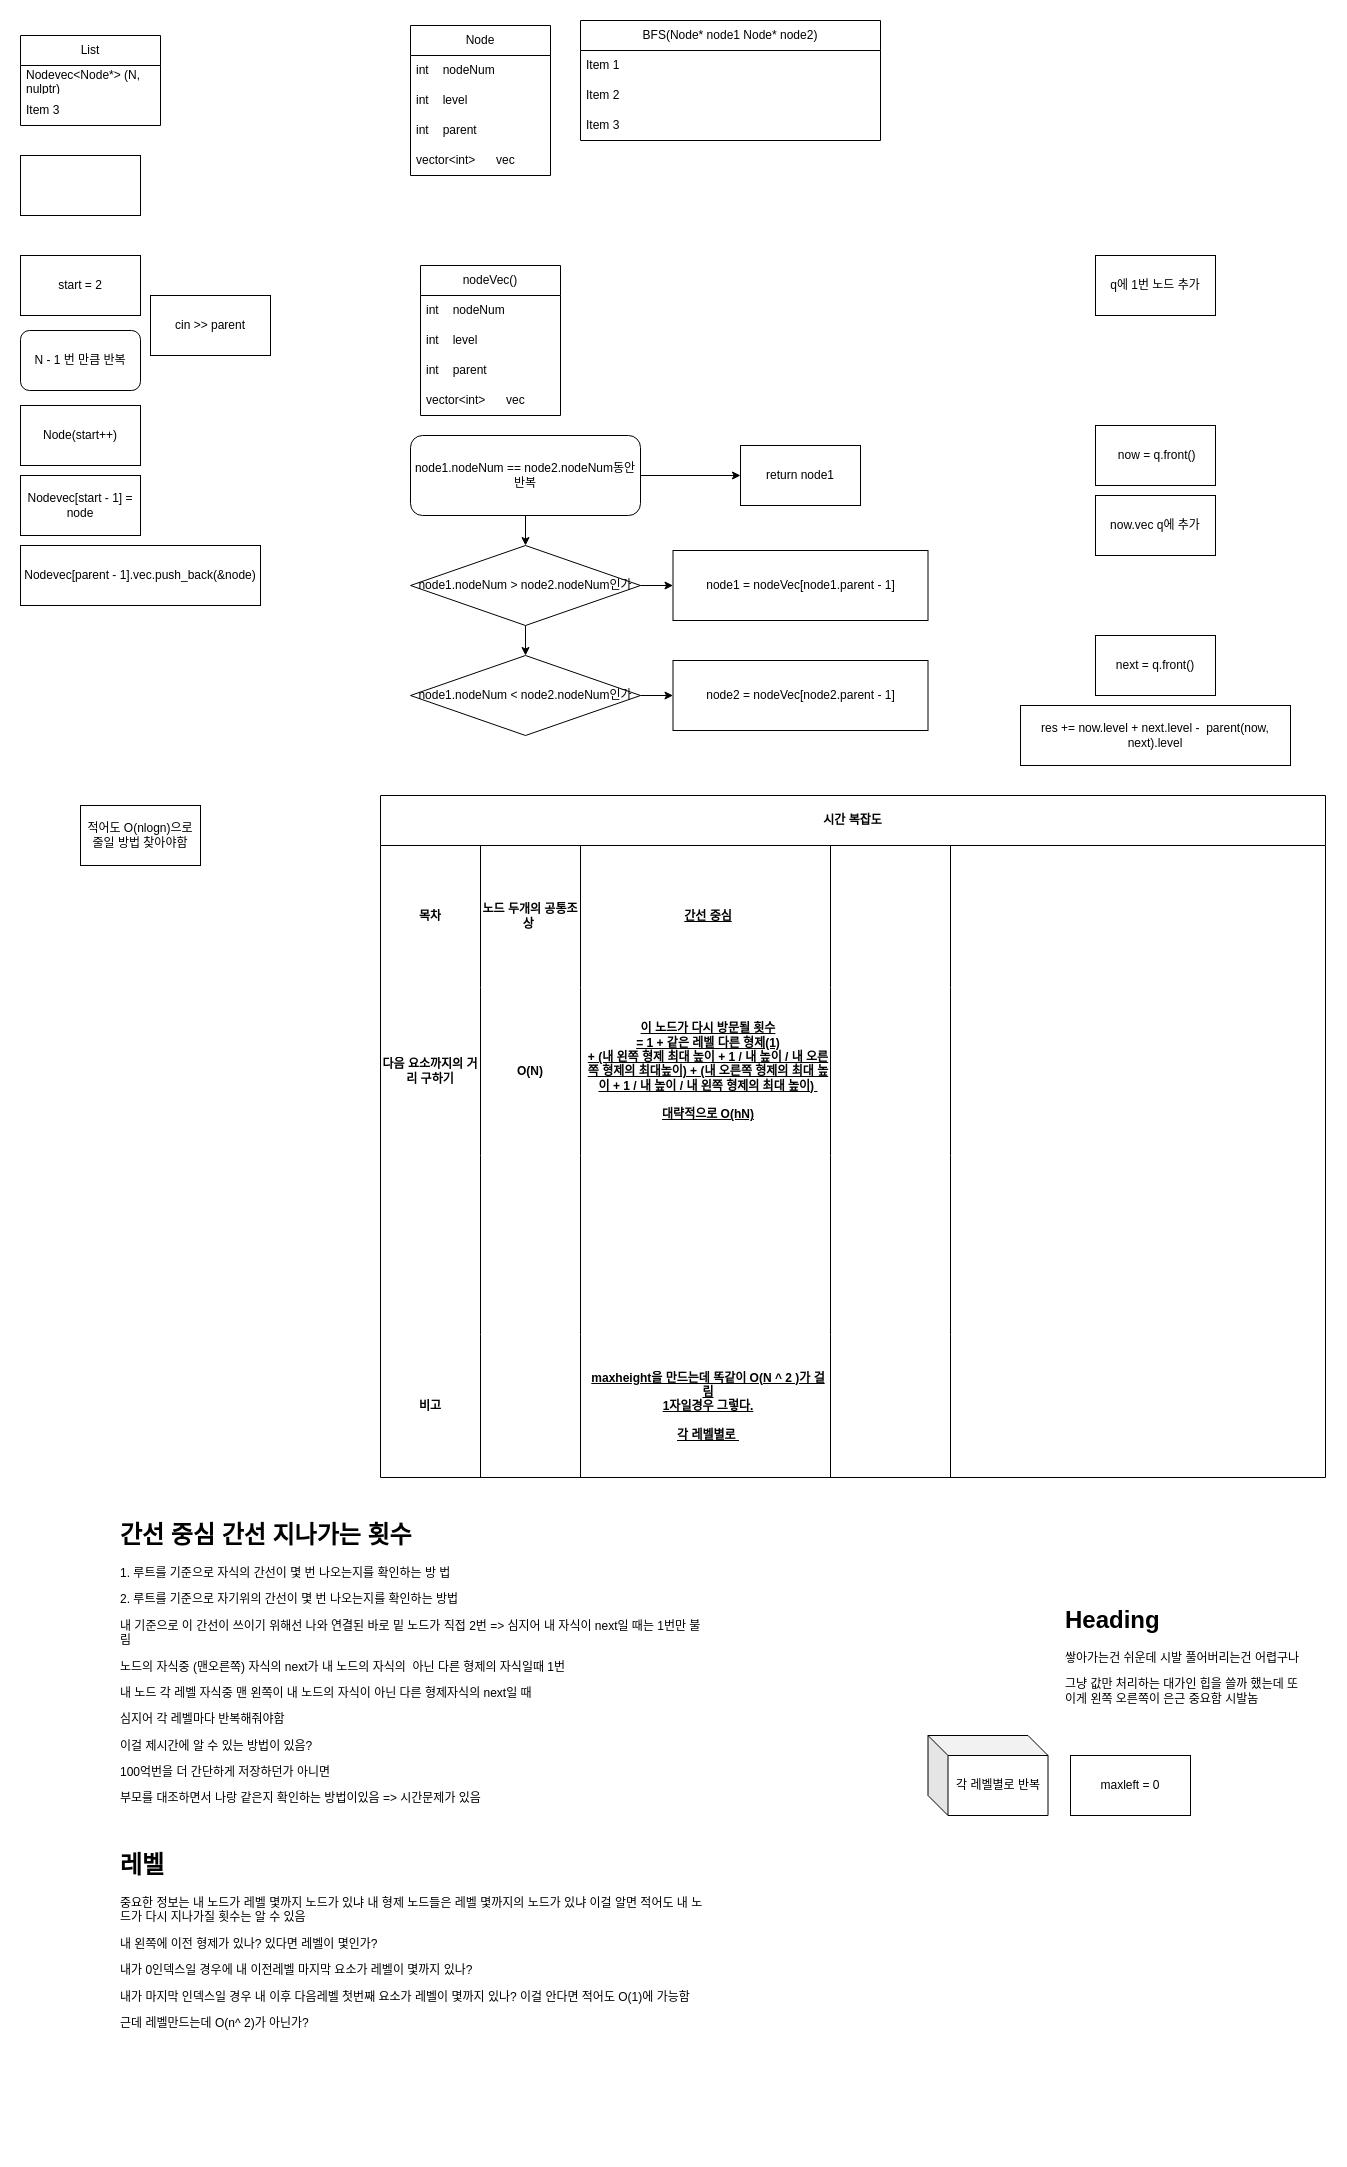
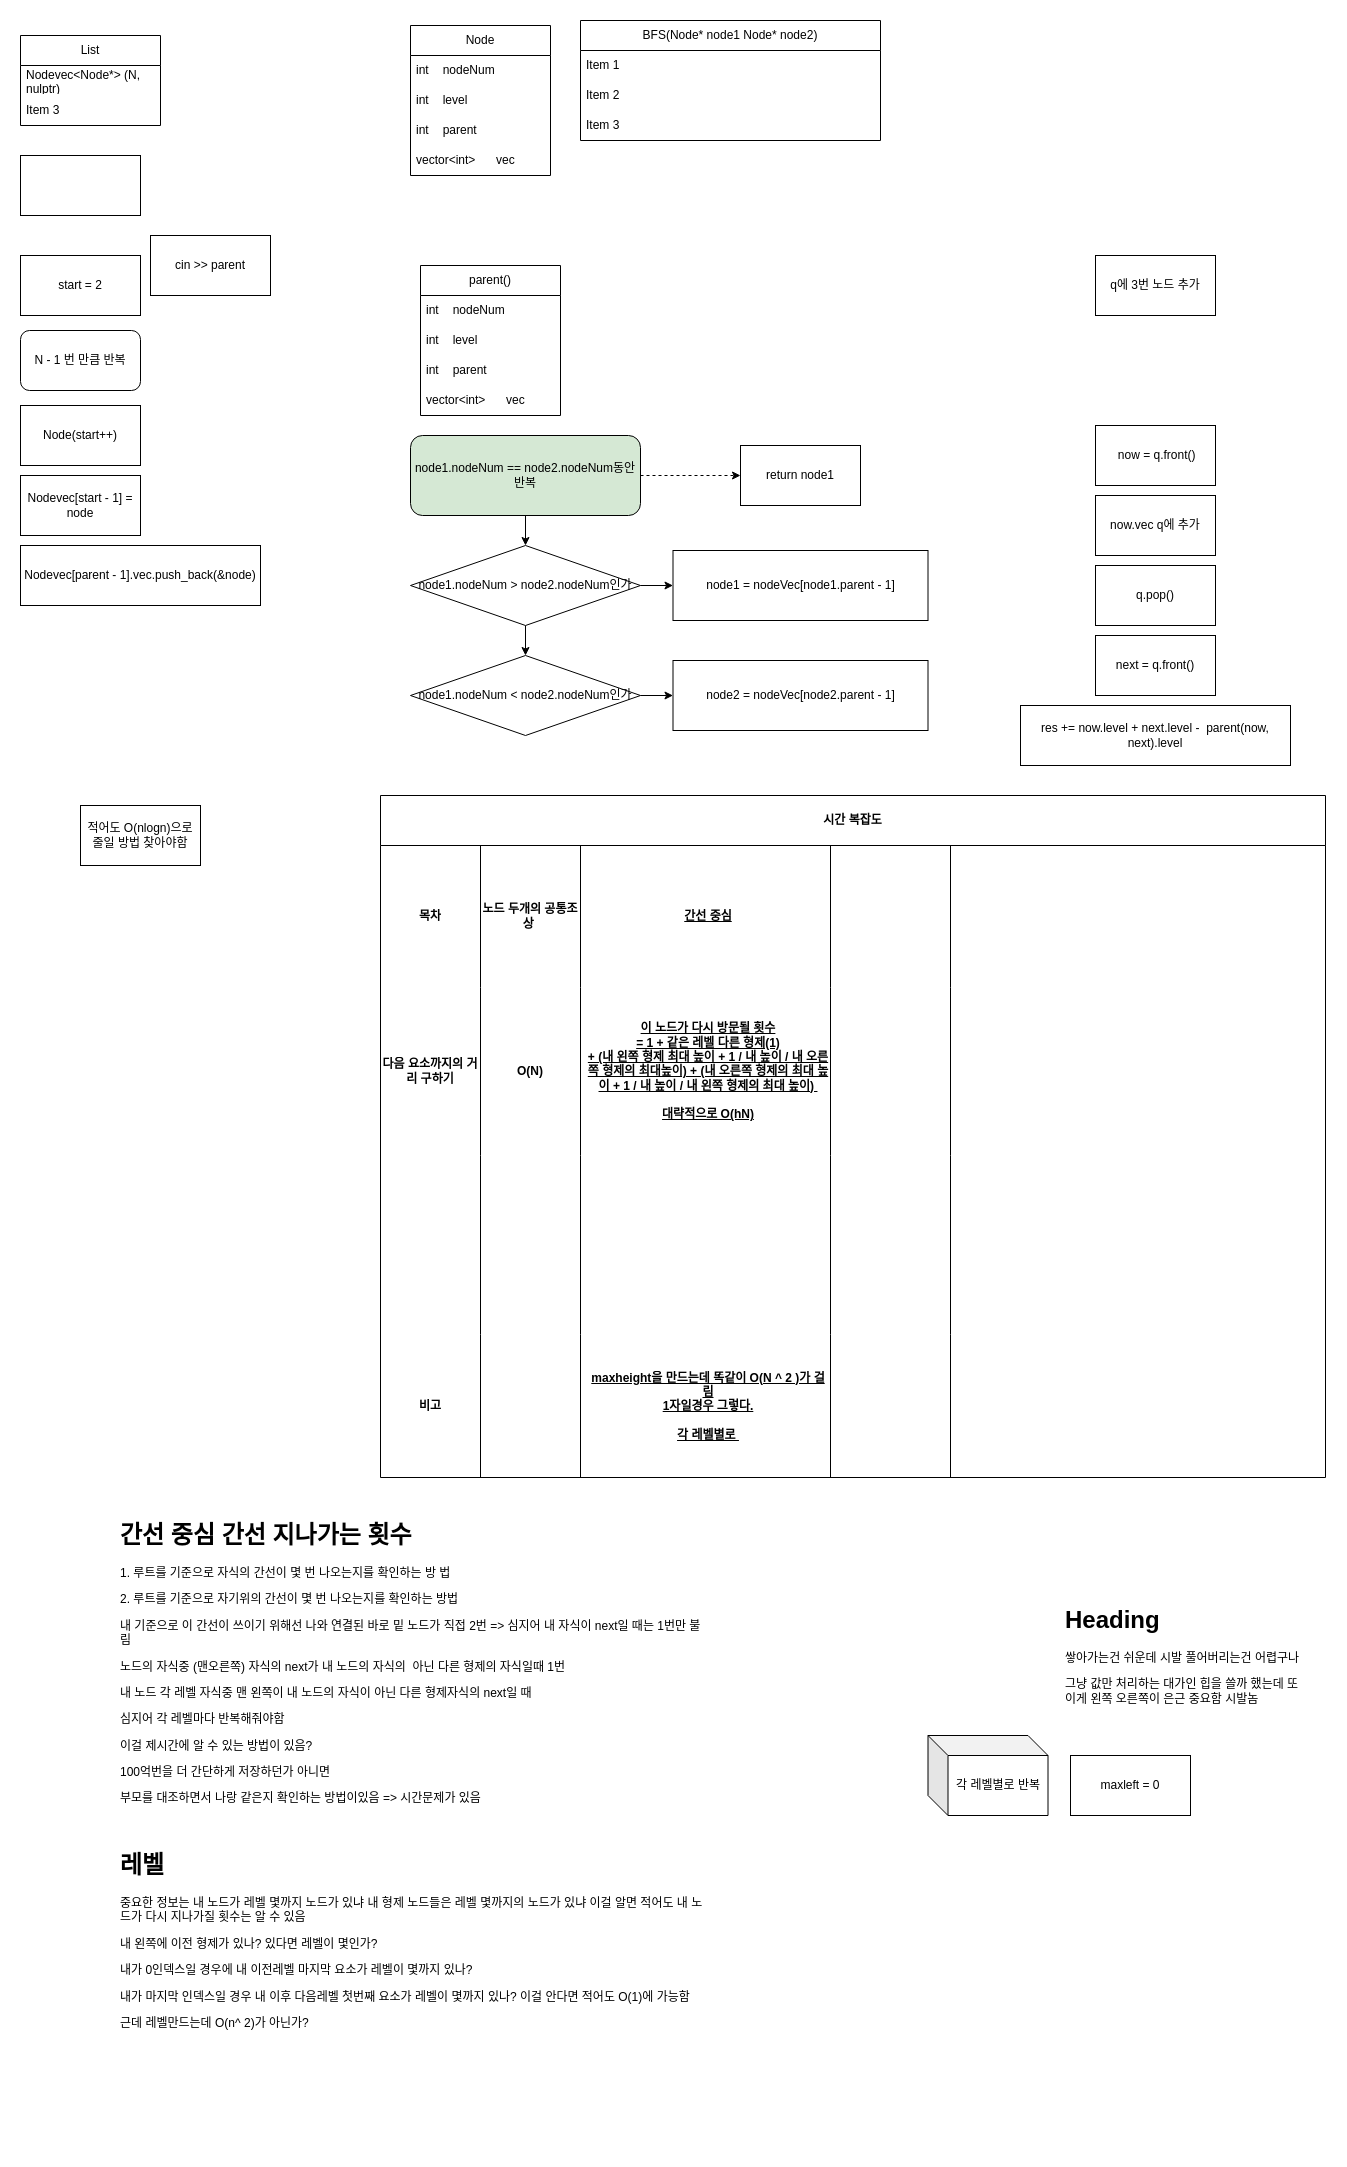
(491, 281) -> (491, 281)
(1156, 286) -> (1156, 286)
(211, 326) -> (211, 266)
(526, 476) -> (526, 476)
(687, 476) -> (687, 476)
none -> (1156, 596)
